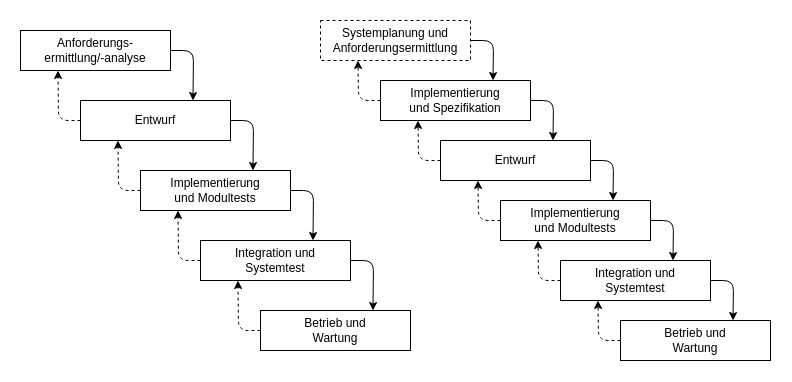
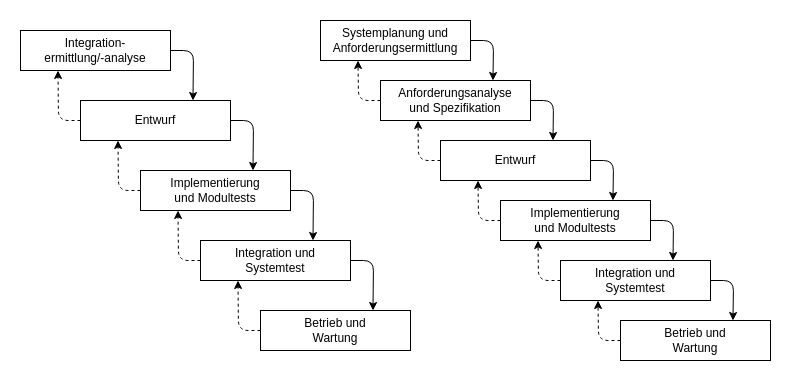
(396, 41) -> (396, 41)
(96, 51) -> (96, 51)
(456, 101) -> (456, 101)
